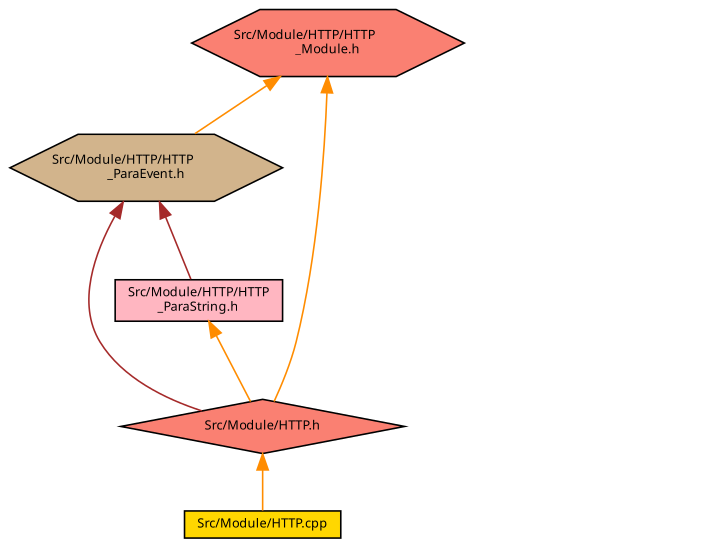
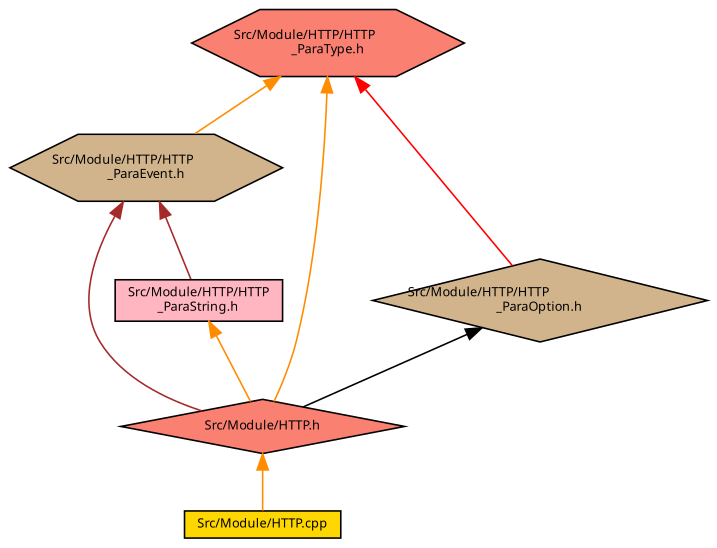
(328, 43) -> (328, 43)
none -> (540, 300)
